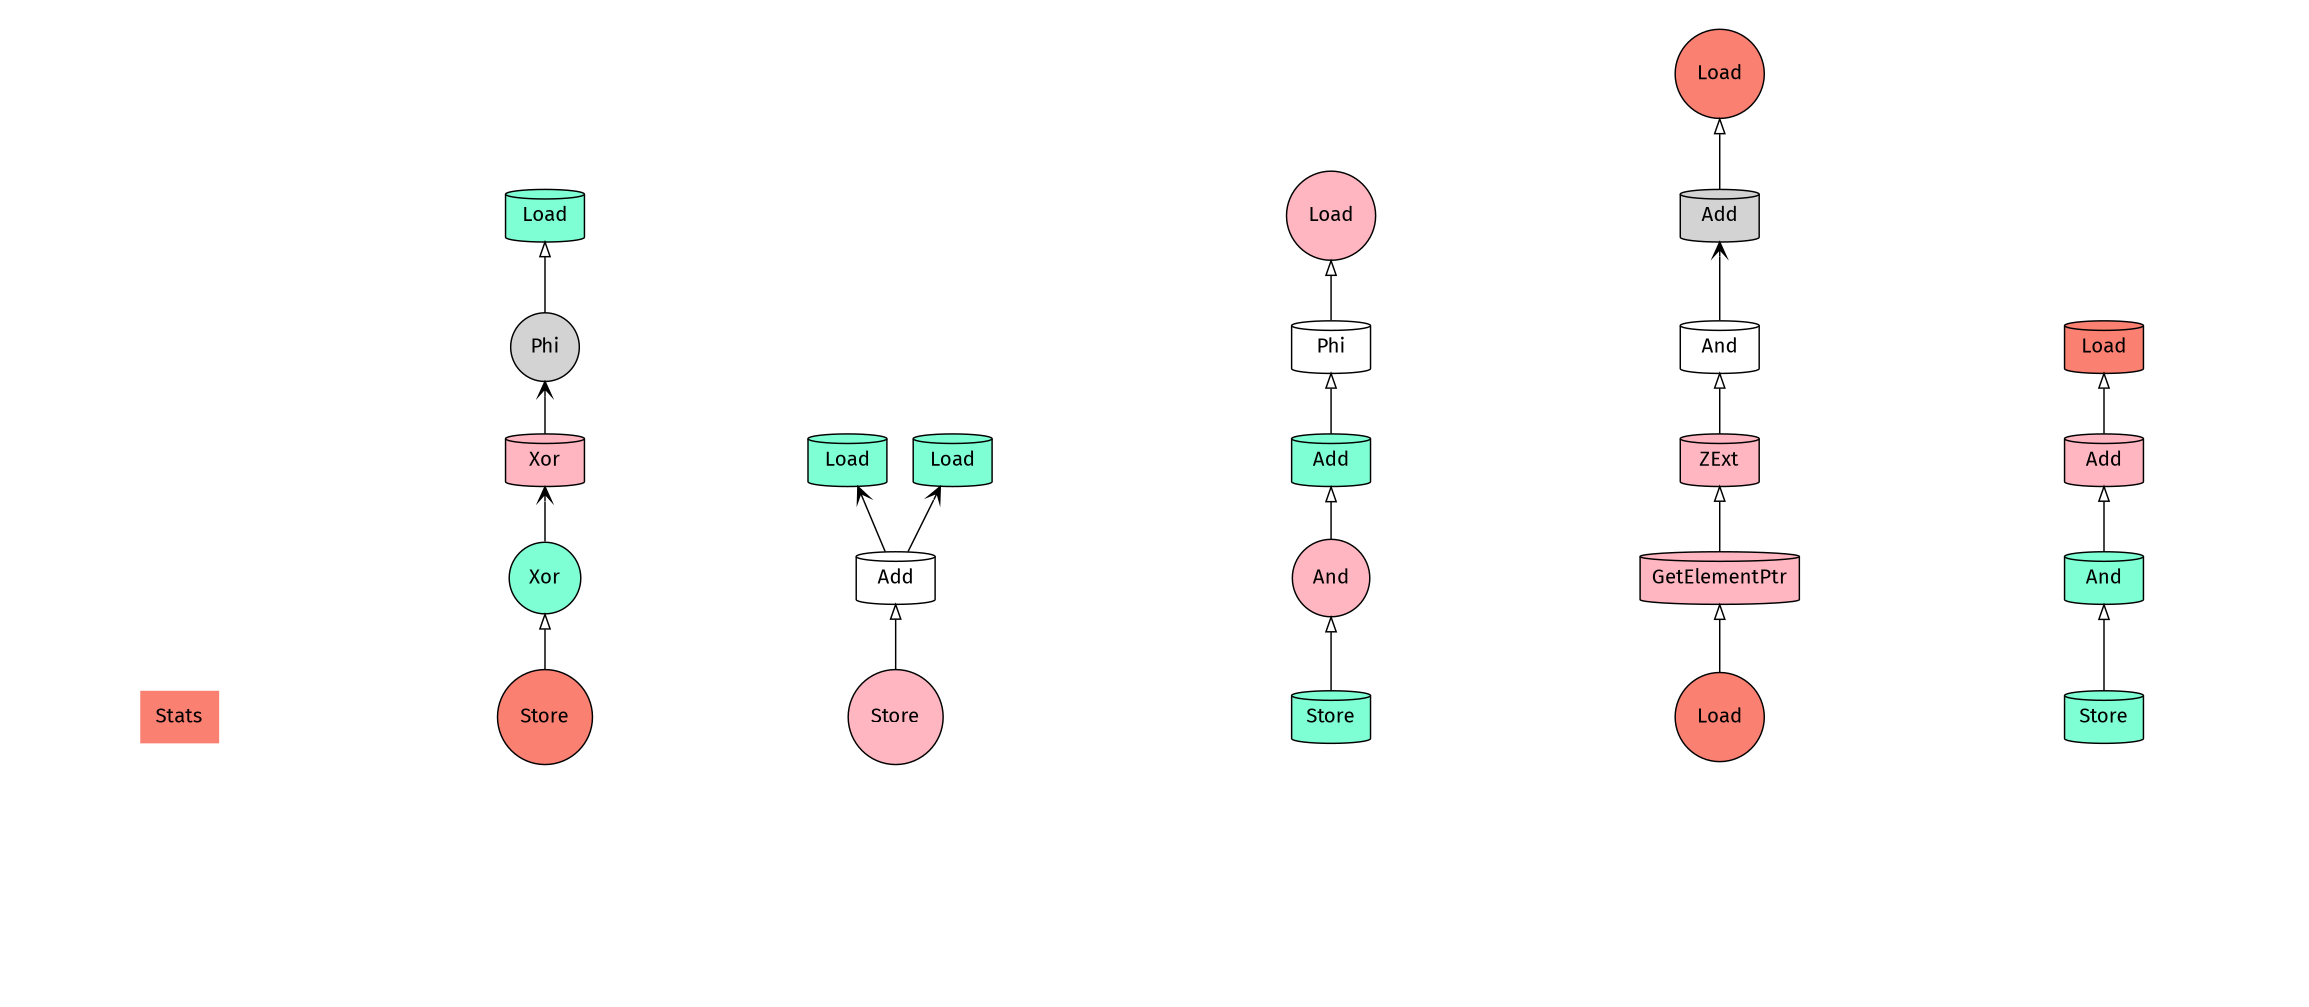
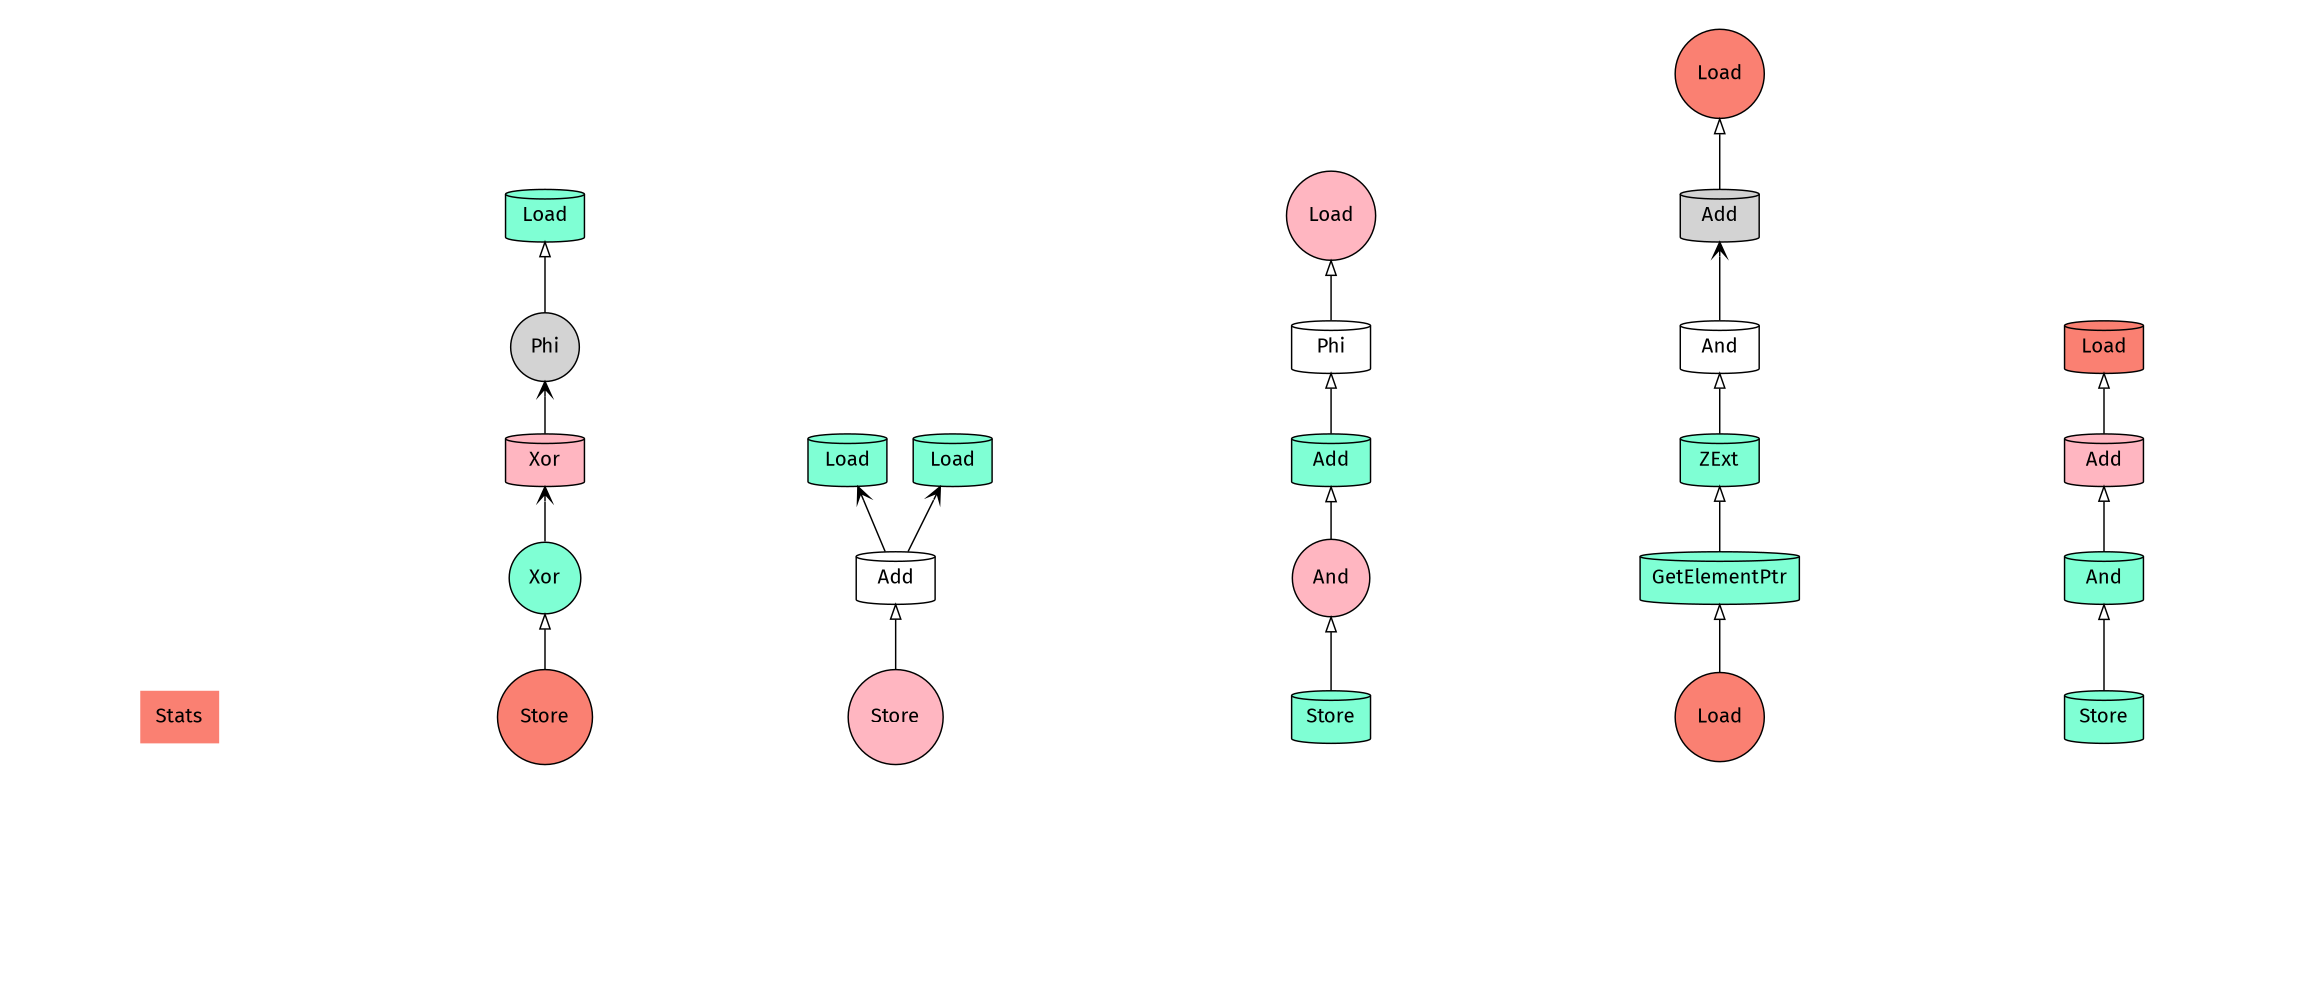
(1720, 460) -> (1720, 460)
(1720, 578) -> (1720, 578)
